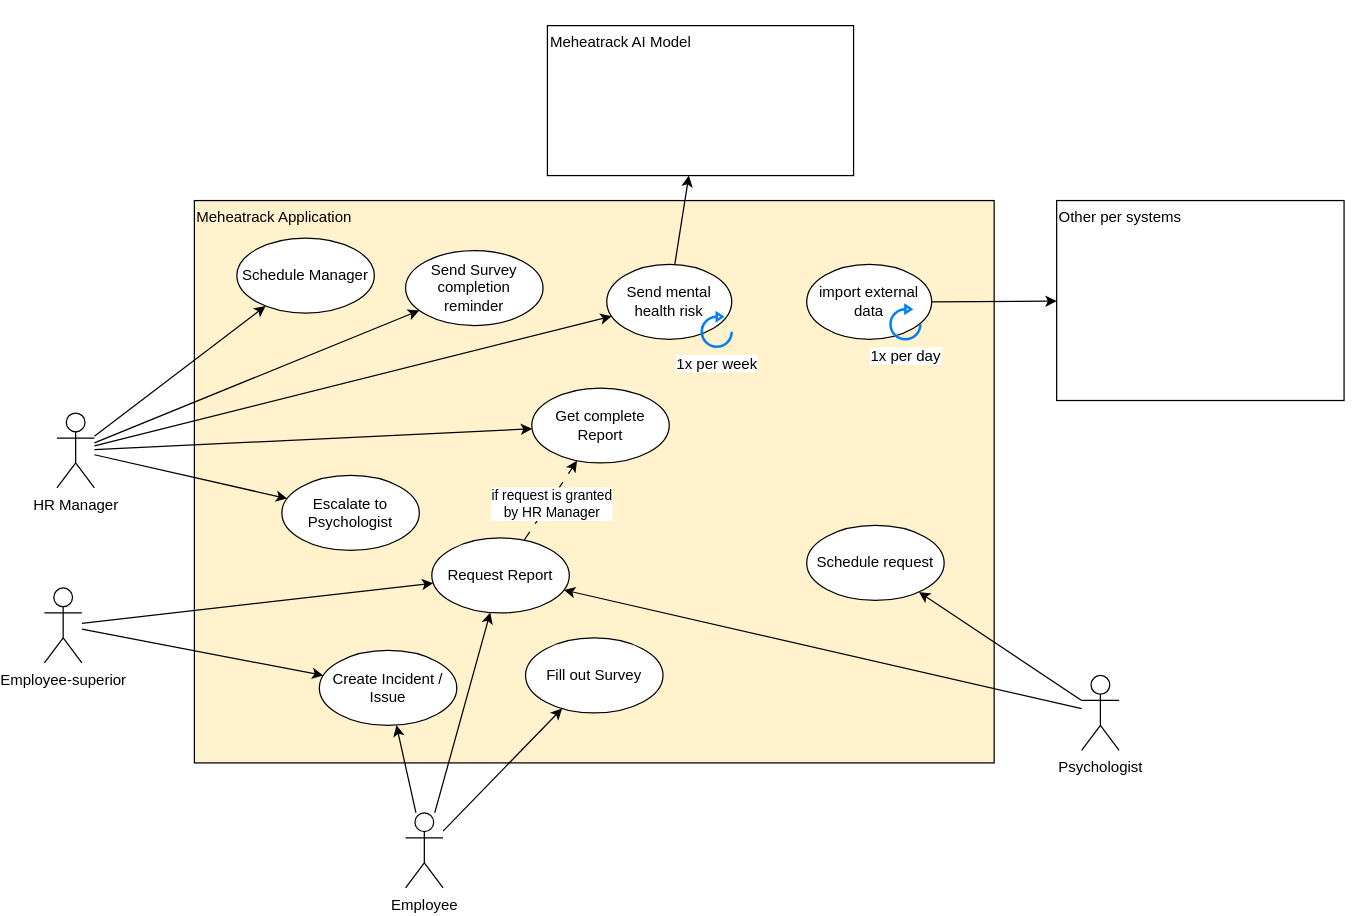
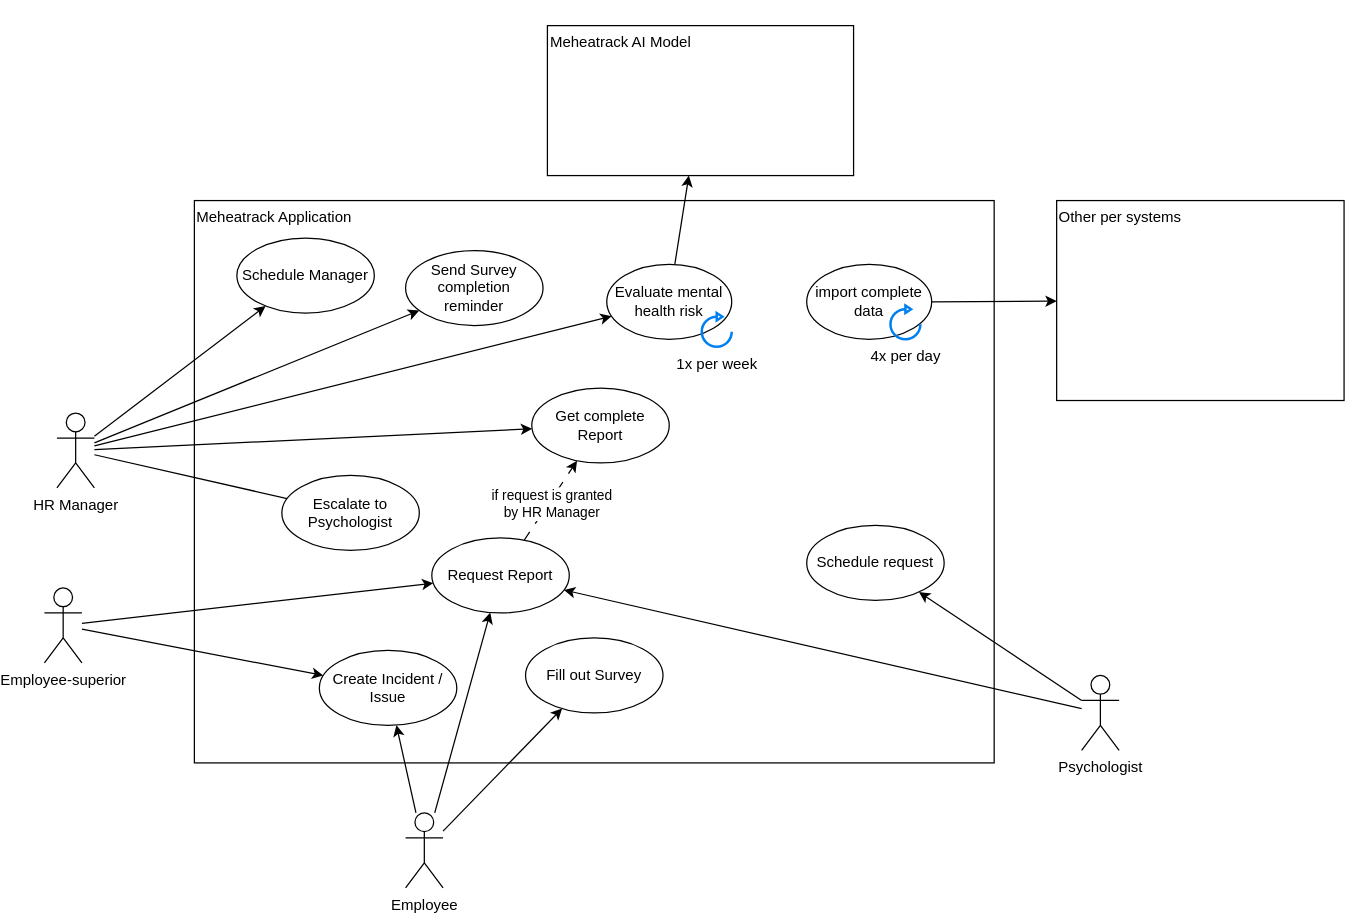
(669, 302) -> (669, 302)
(869, 302) -> (869, 302)
(906, 357) -> (906, 357)
(594, 482) -> (594, 482)
(276, 496) -> (280, 497)
